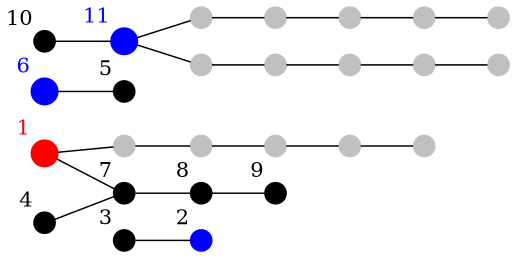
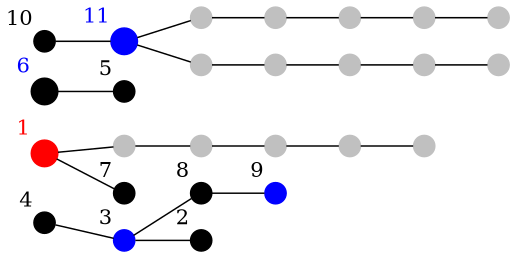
(45, 91) -> (45, 91)
(163, 193) -> (163, 217)
(276, 193) -> (276, 193)
(84, 208) -> (85, 232)
(124, 240) -> (124, 240)
(201, 240) -> (201, 240)
